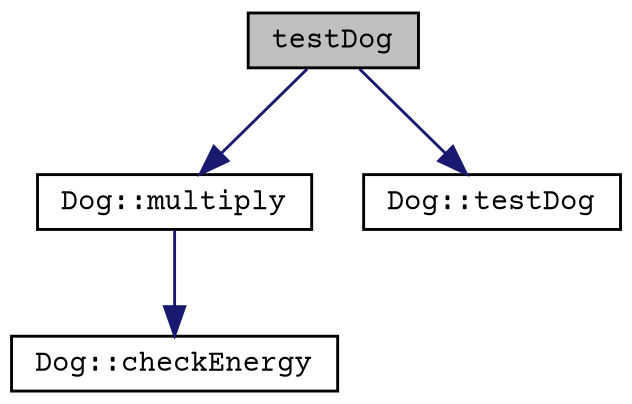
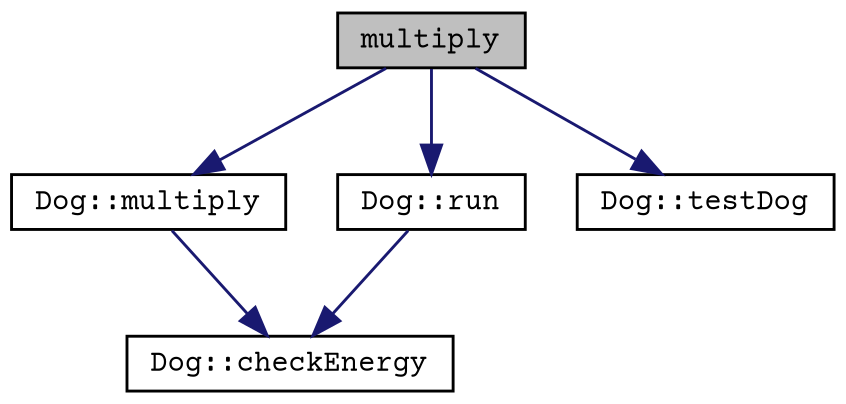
(333, 40) -> (431, 40)
none -> (431, 202)
